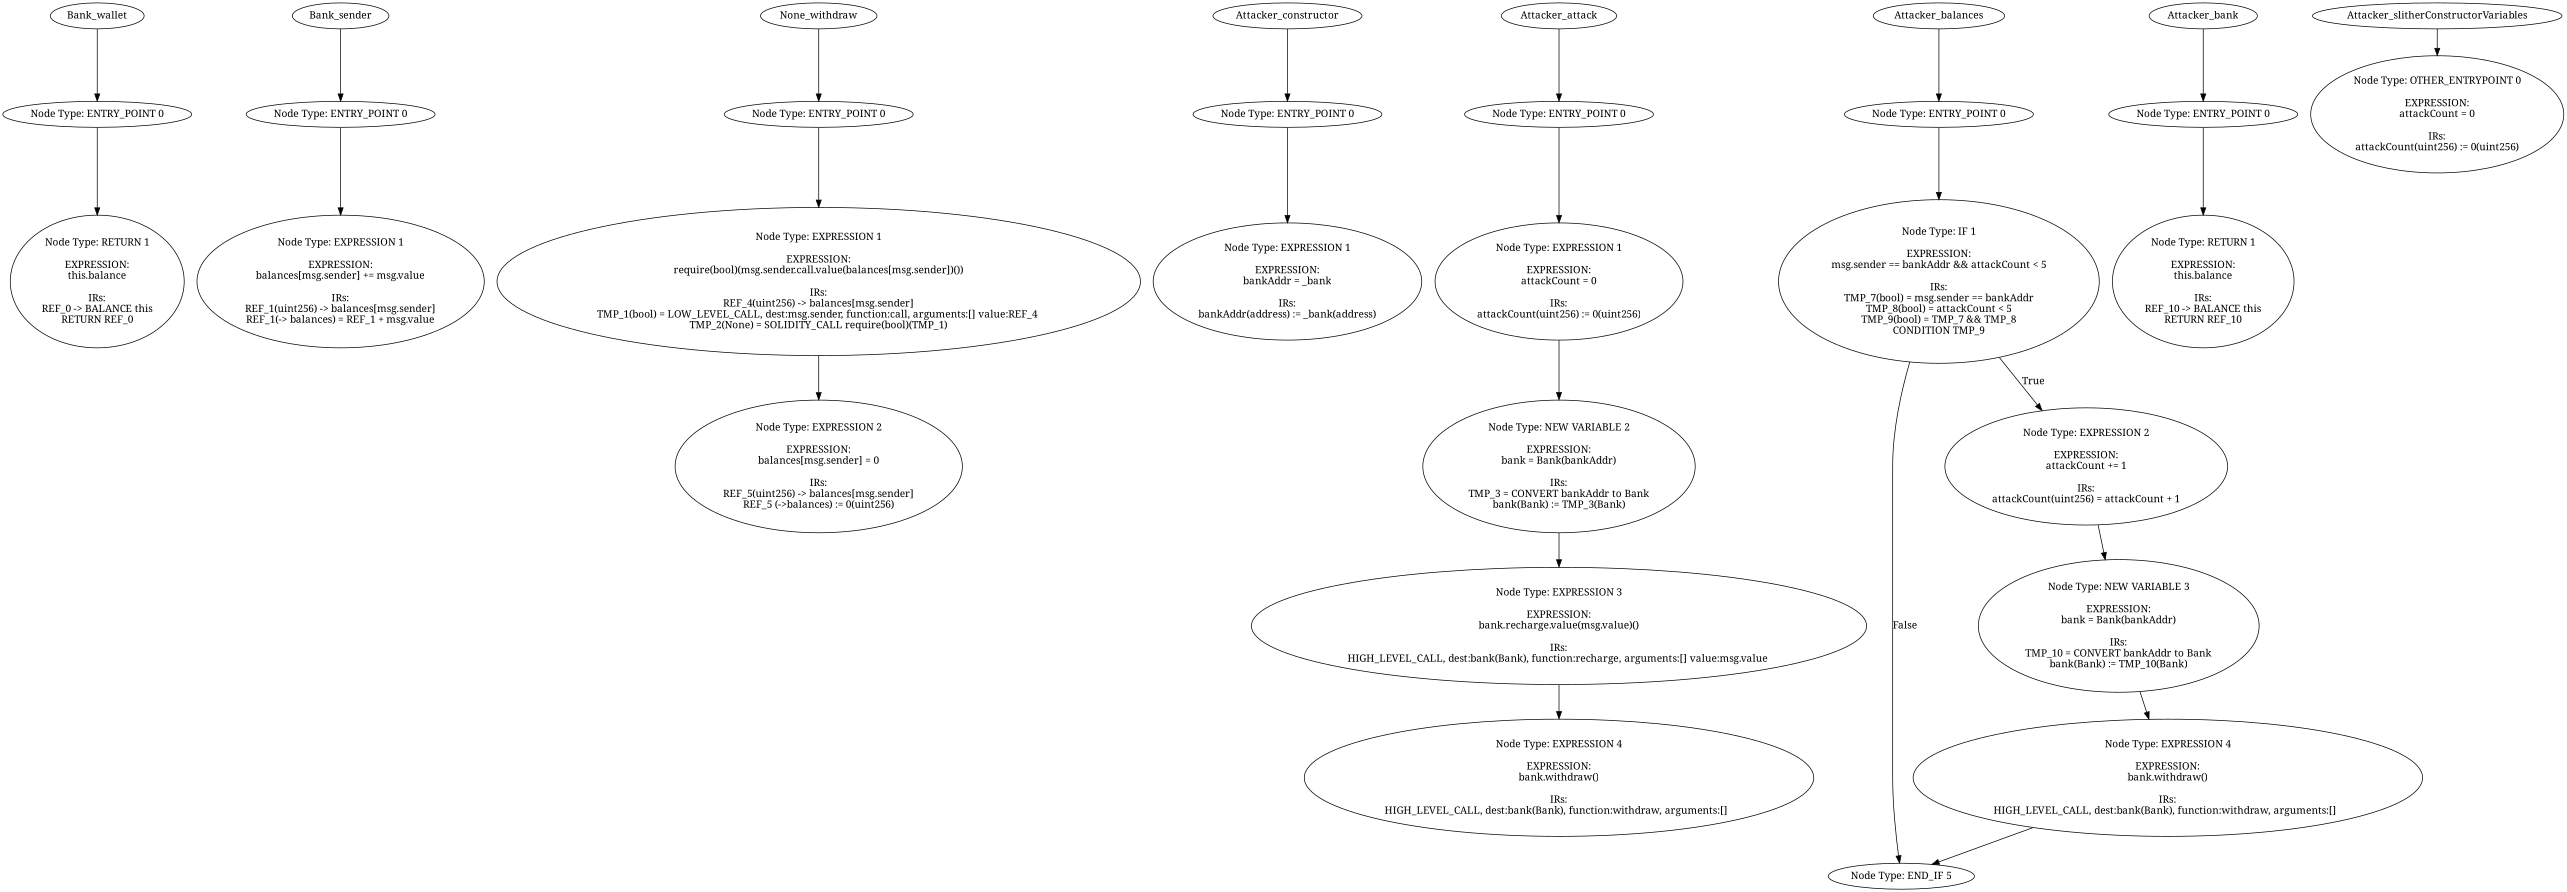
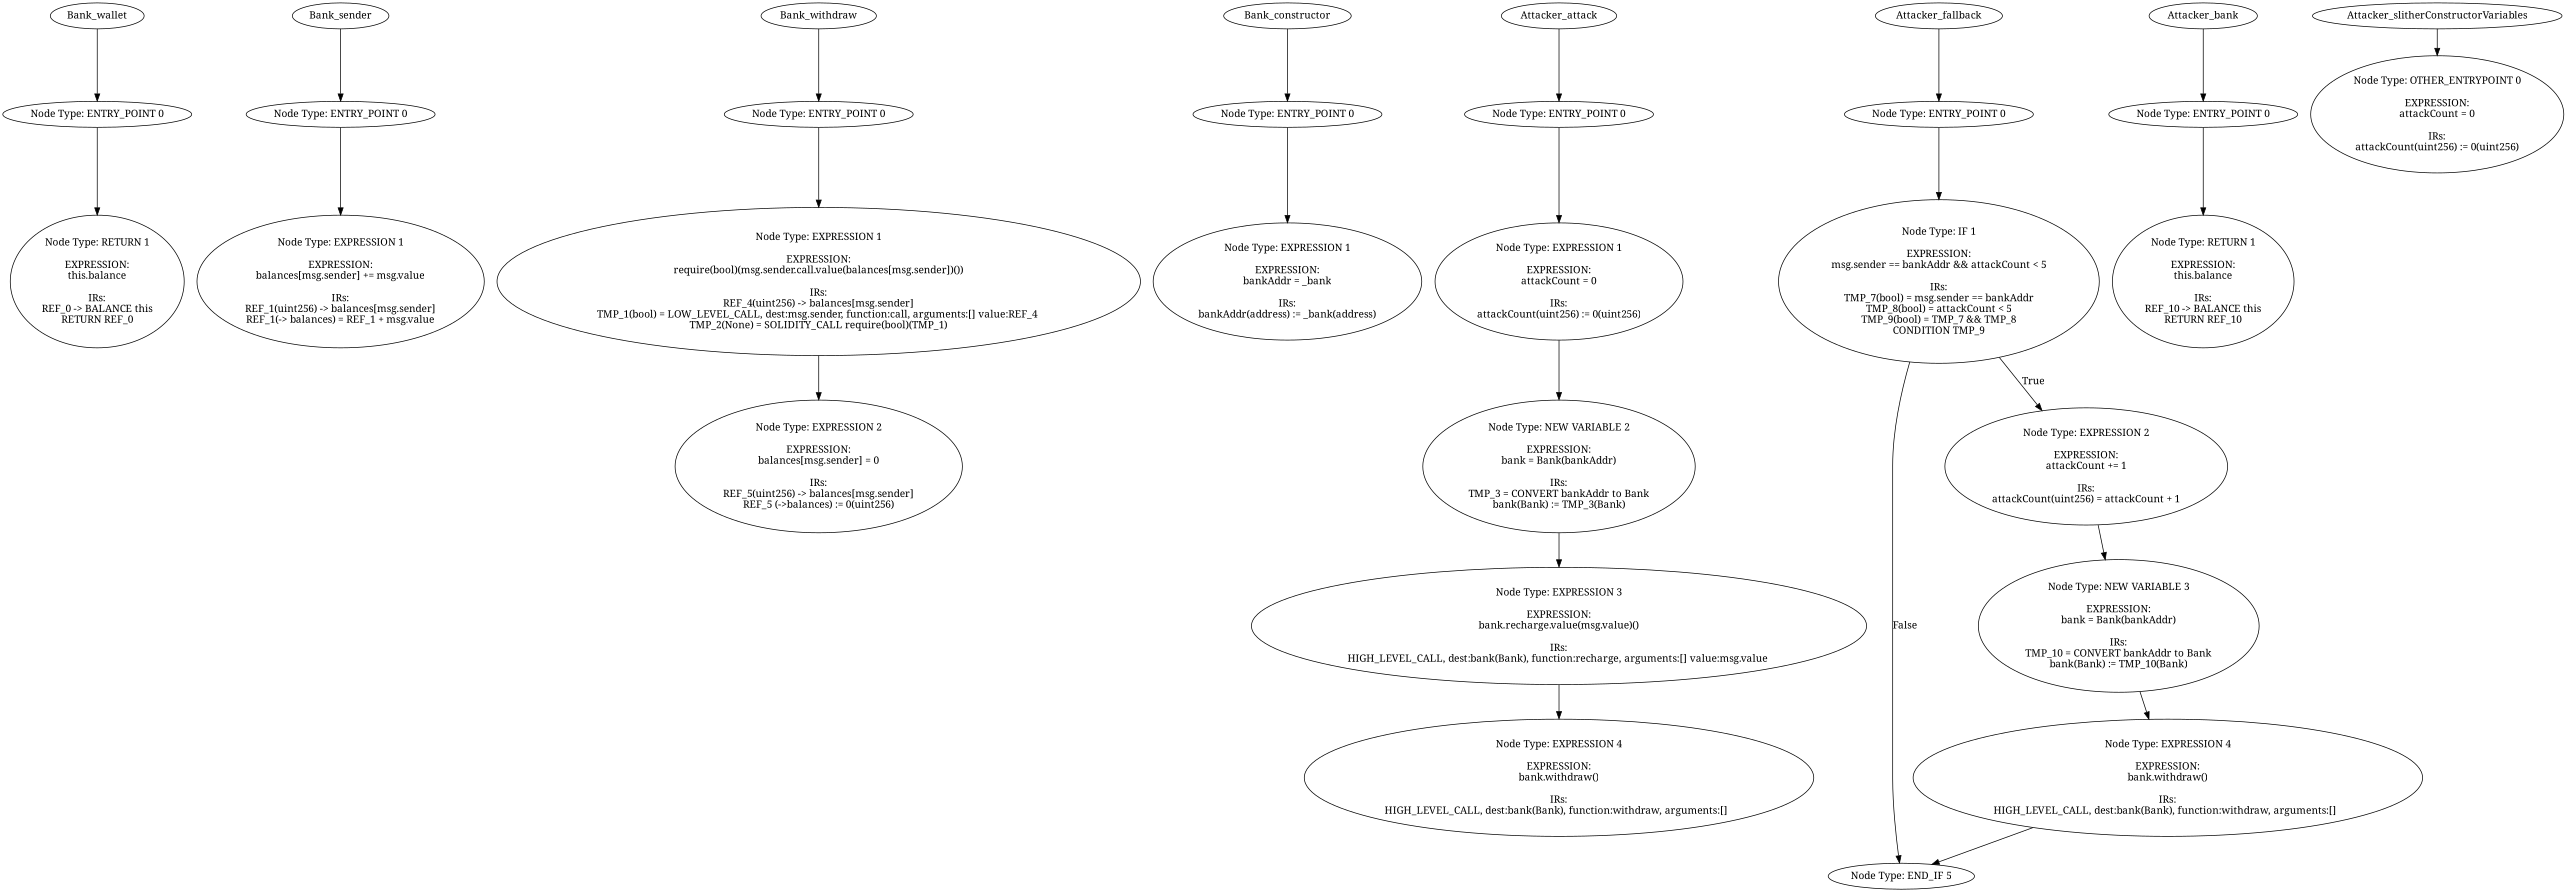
(819, 16) -> (819, 16)
(1287, 16) -> (1287, 16)
(1939, 16) -> (1939, 16)
